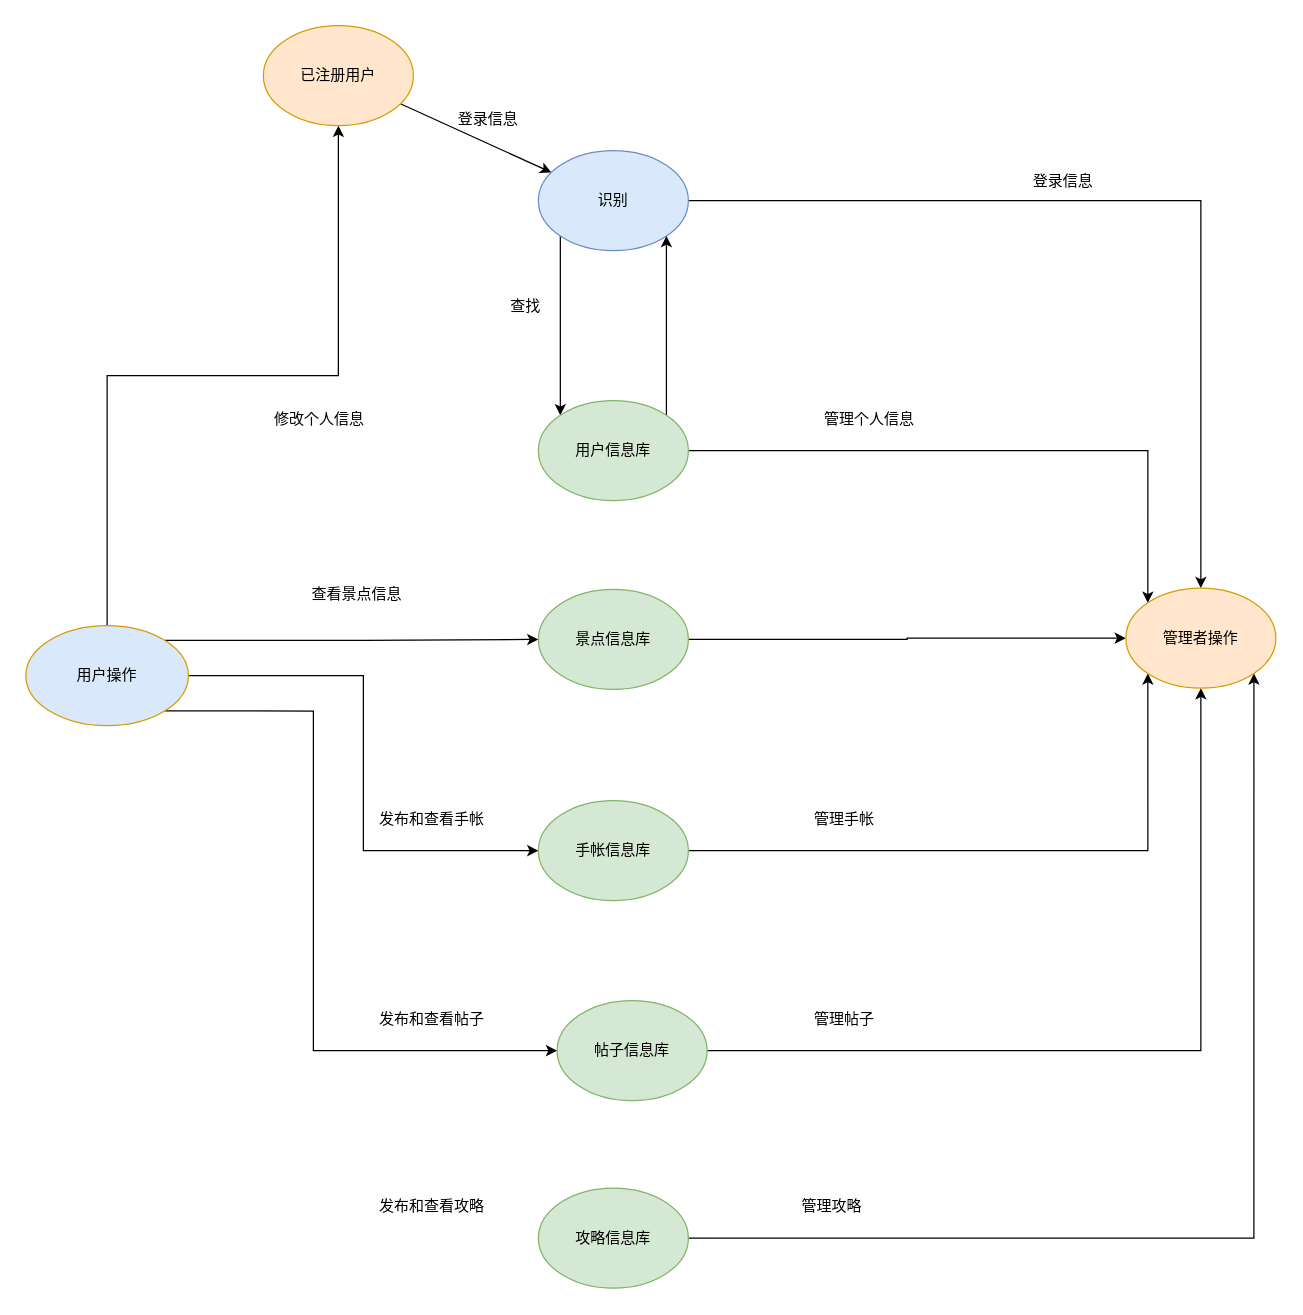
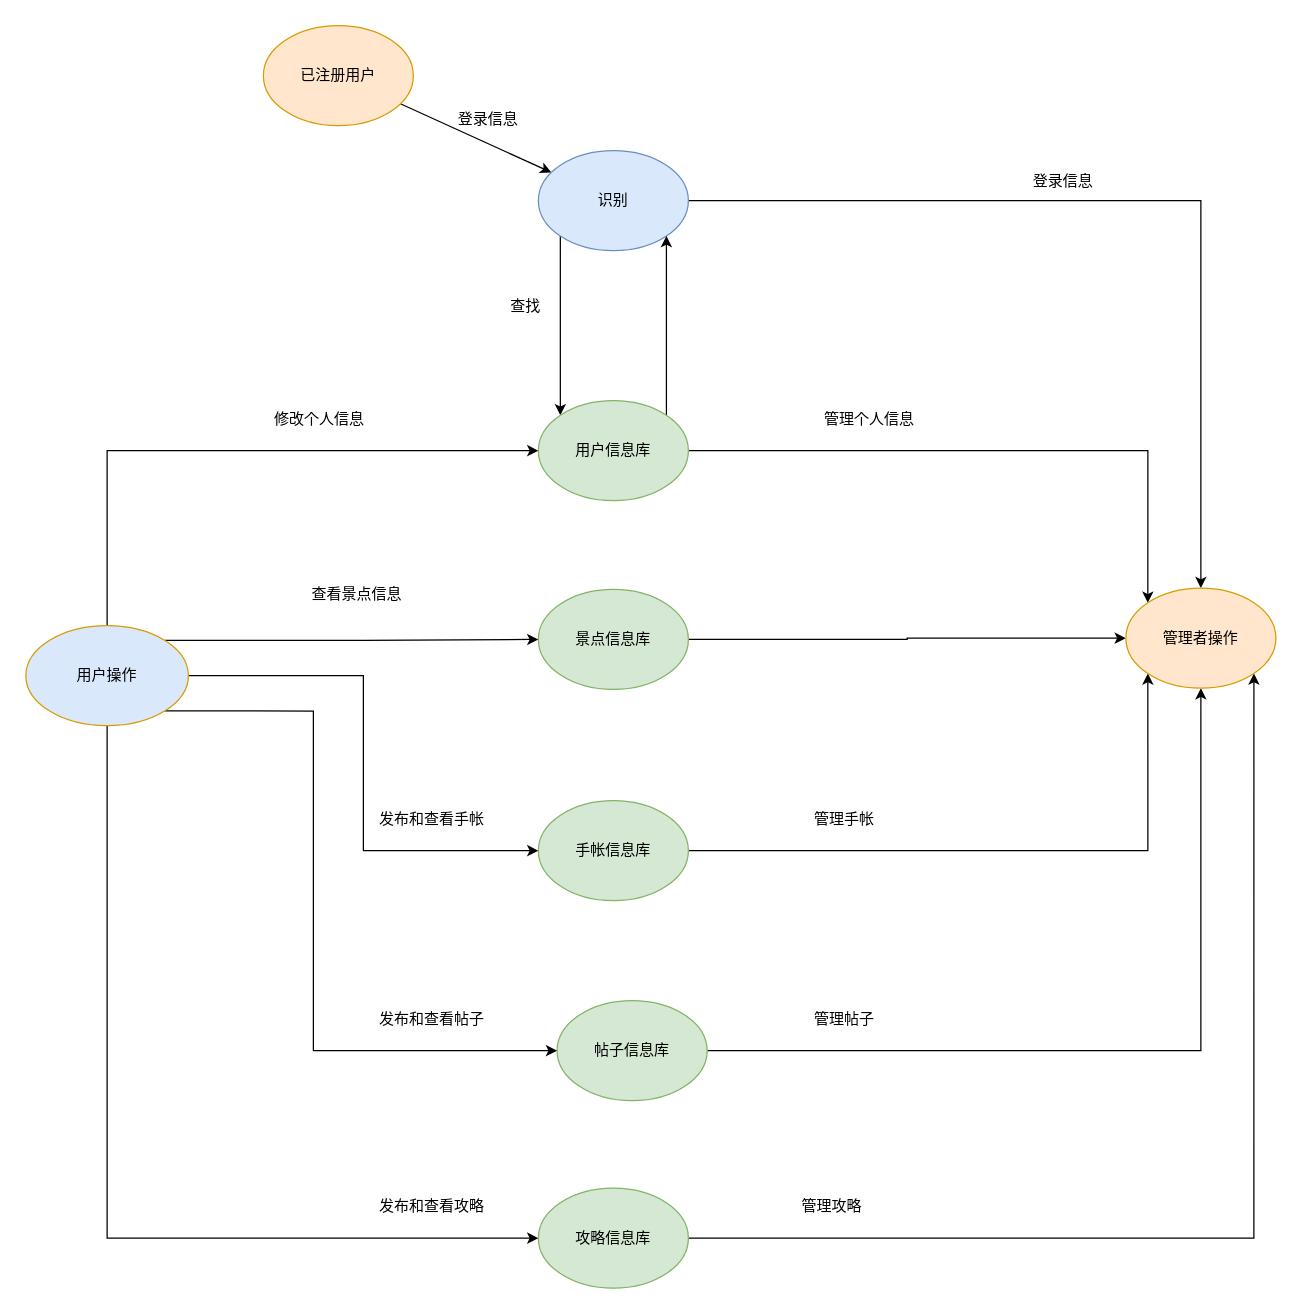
(305, 376) -> (318, 451)
none -> (107, 1193)
